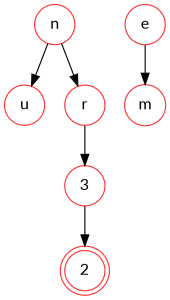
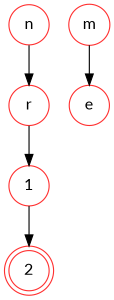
(145, 59) -> (89, 60)
(25, 105) -> none
(85, 186) -> (29, 186)
